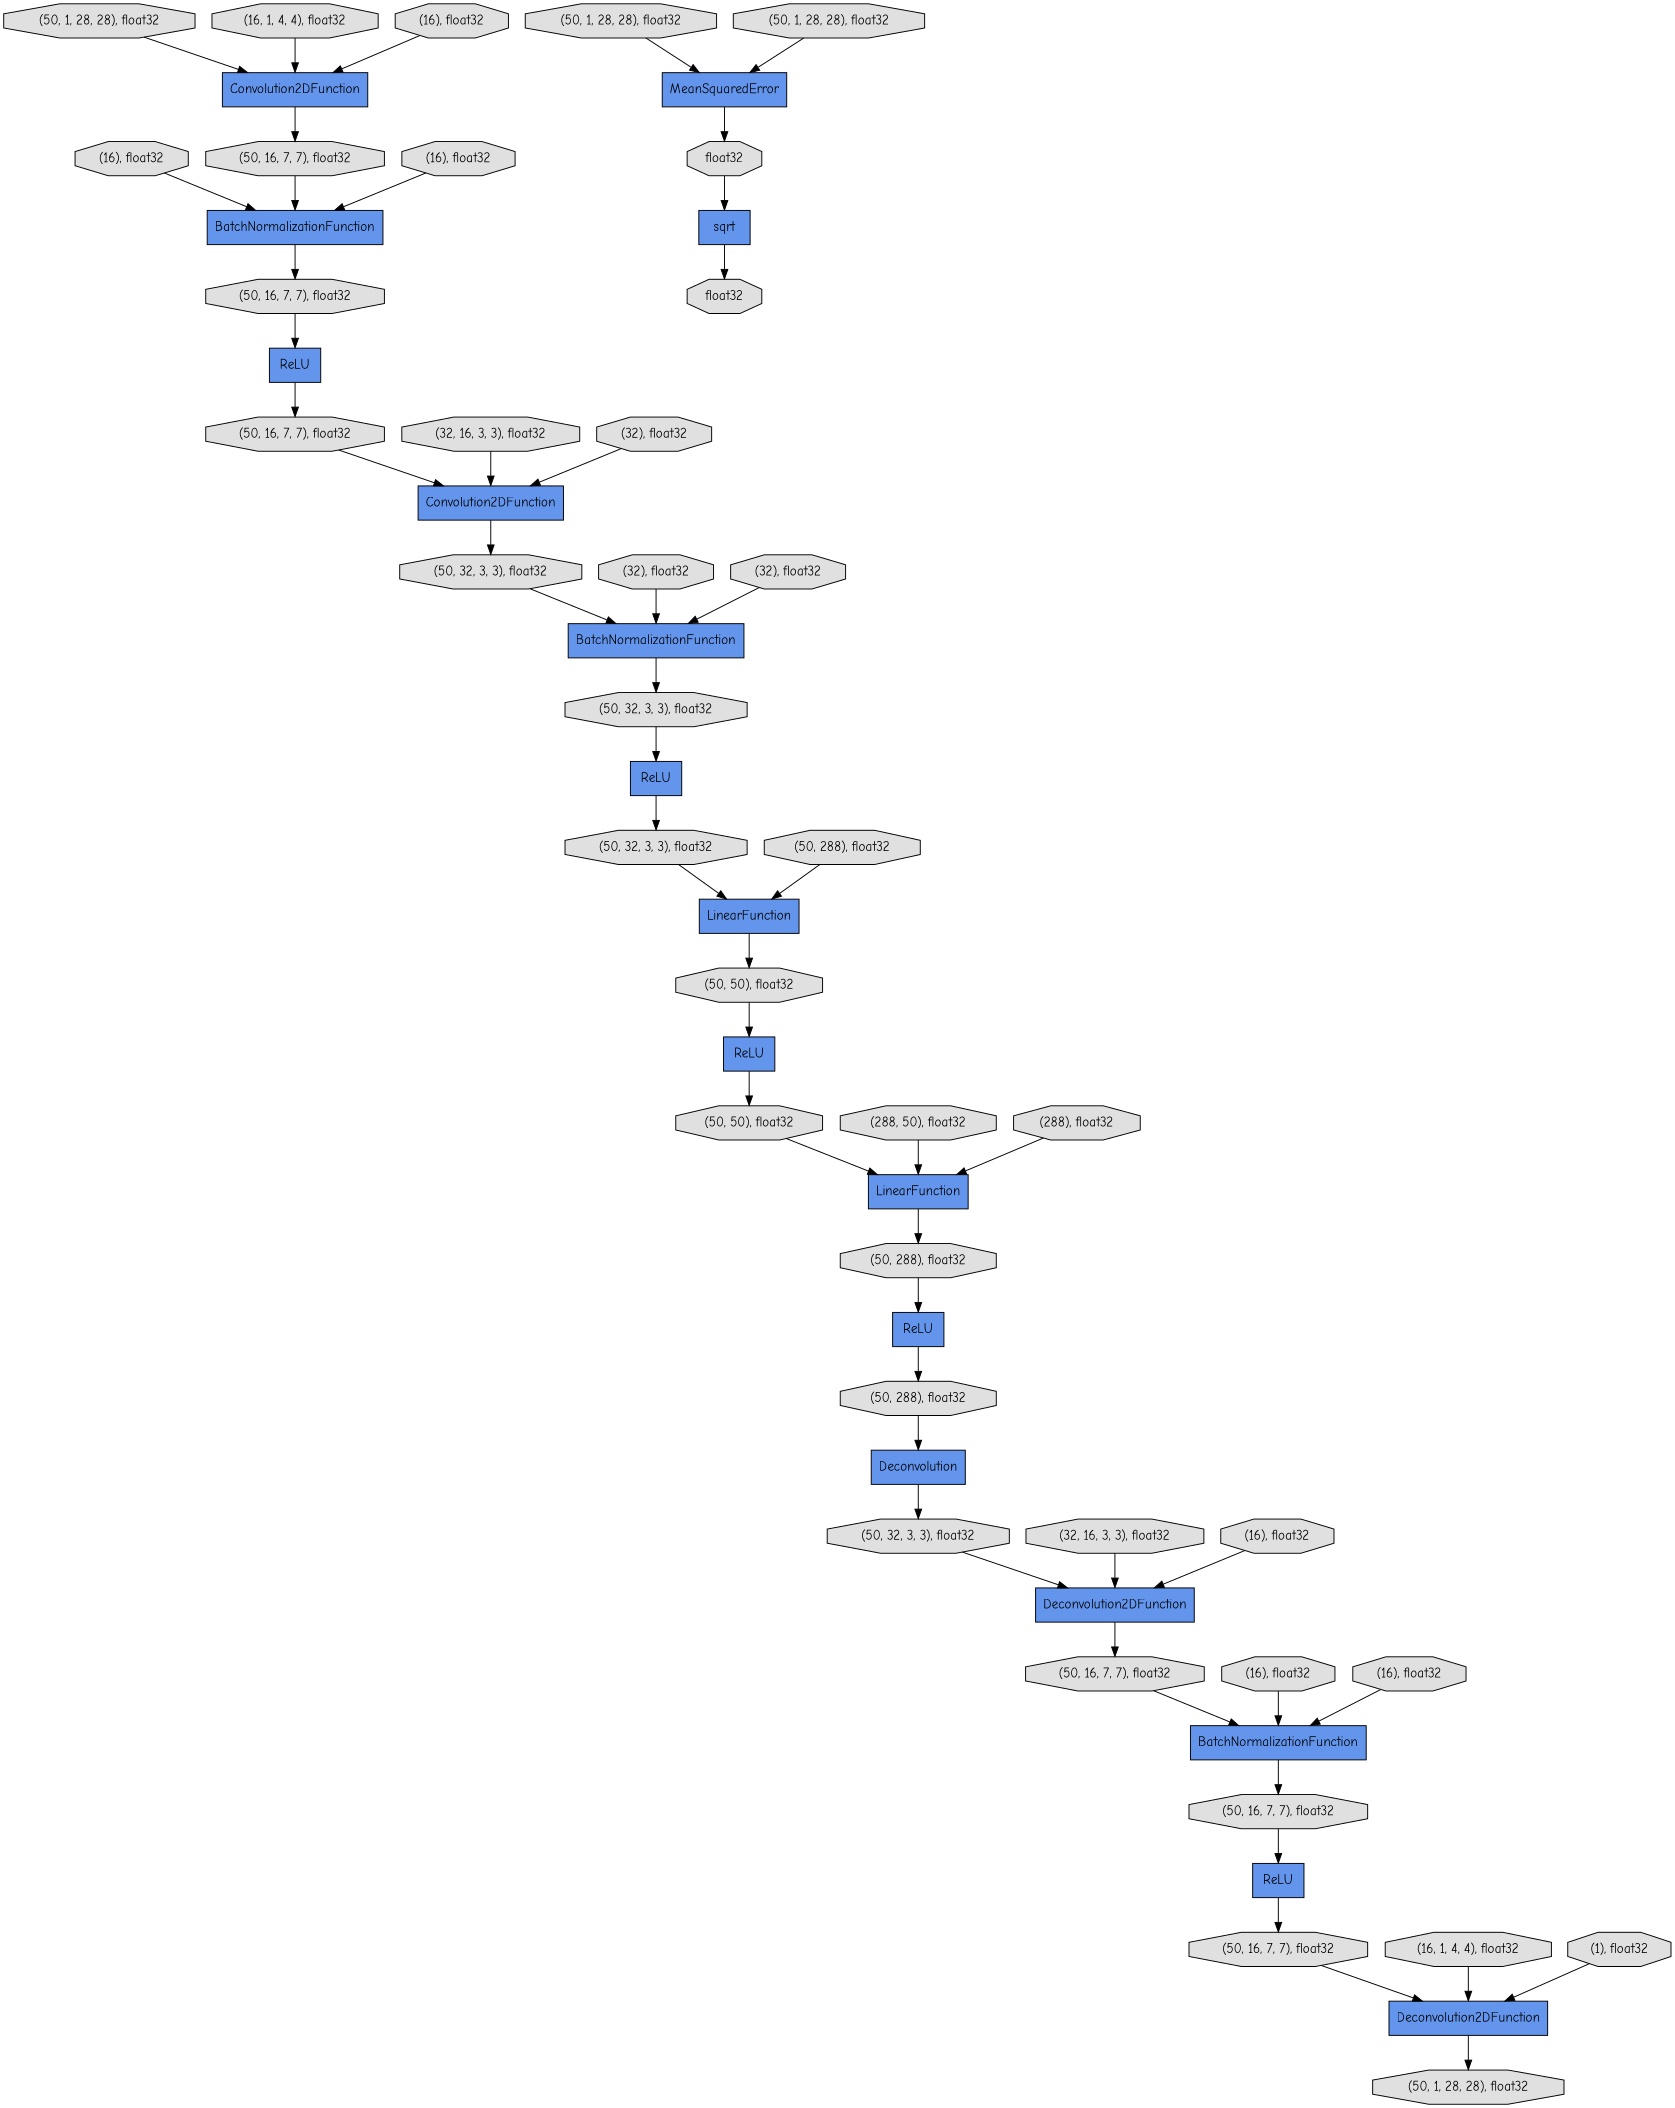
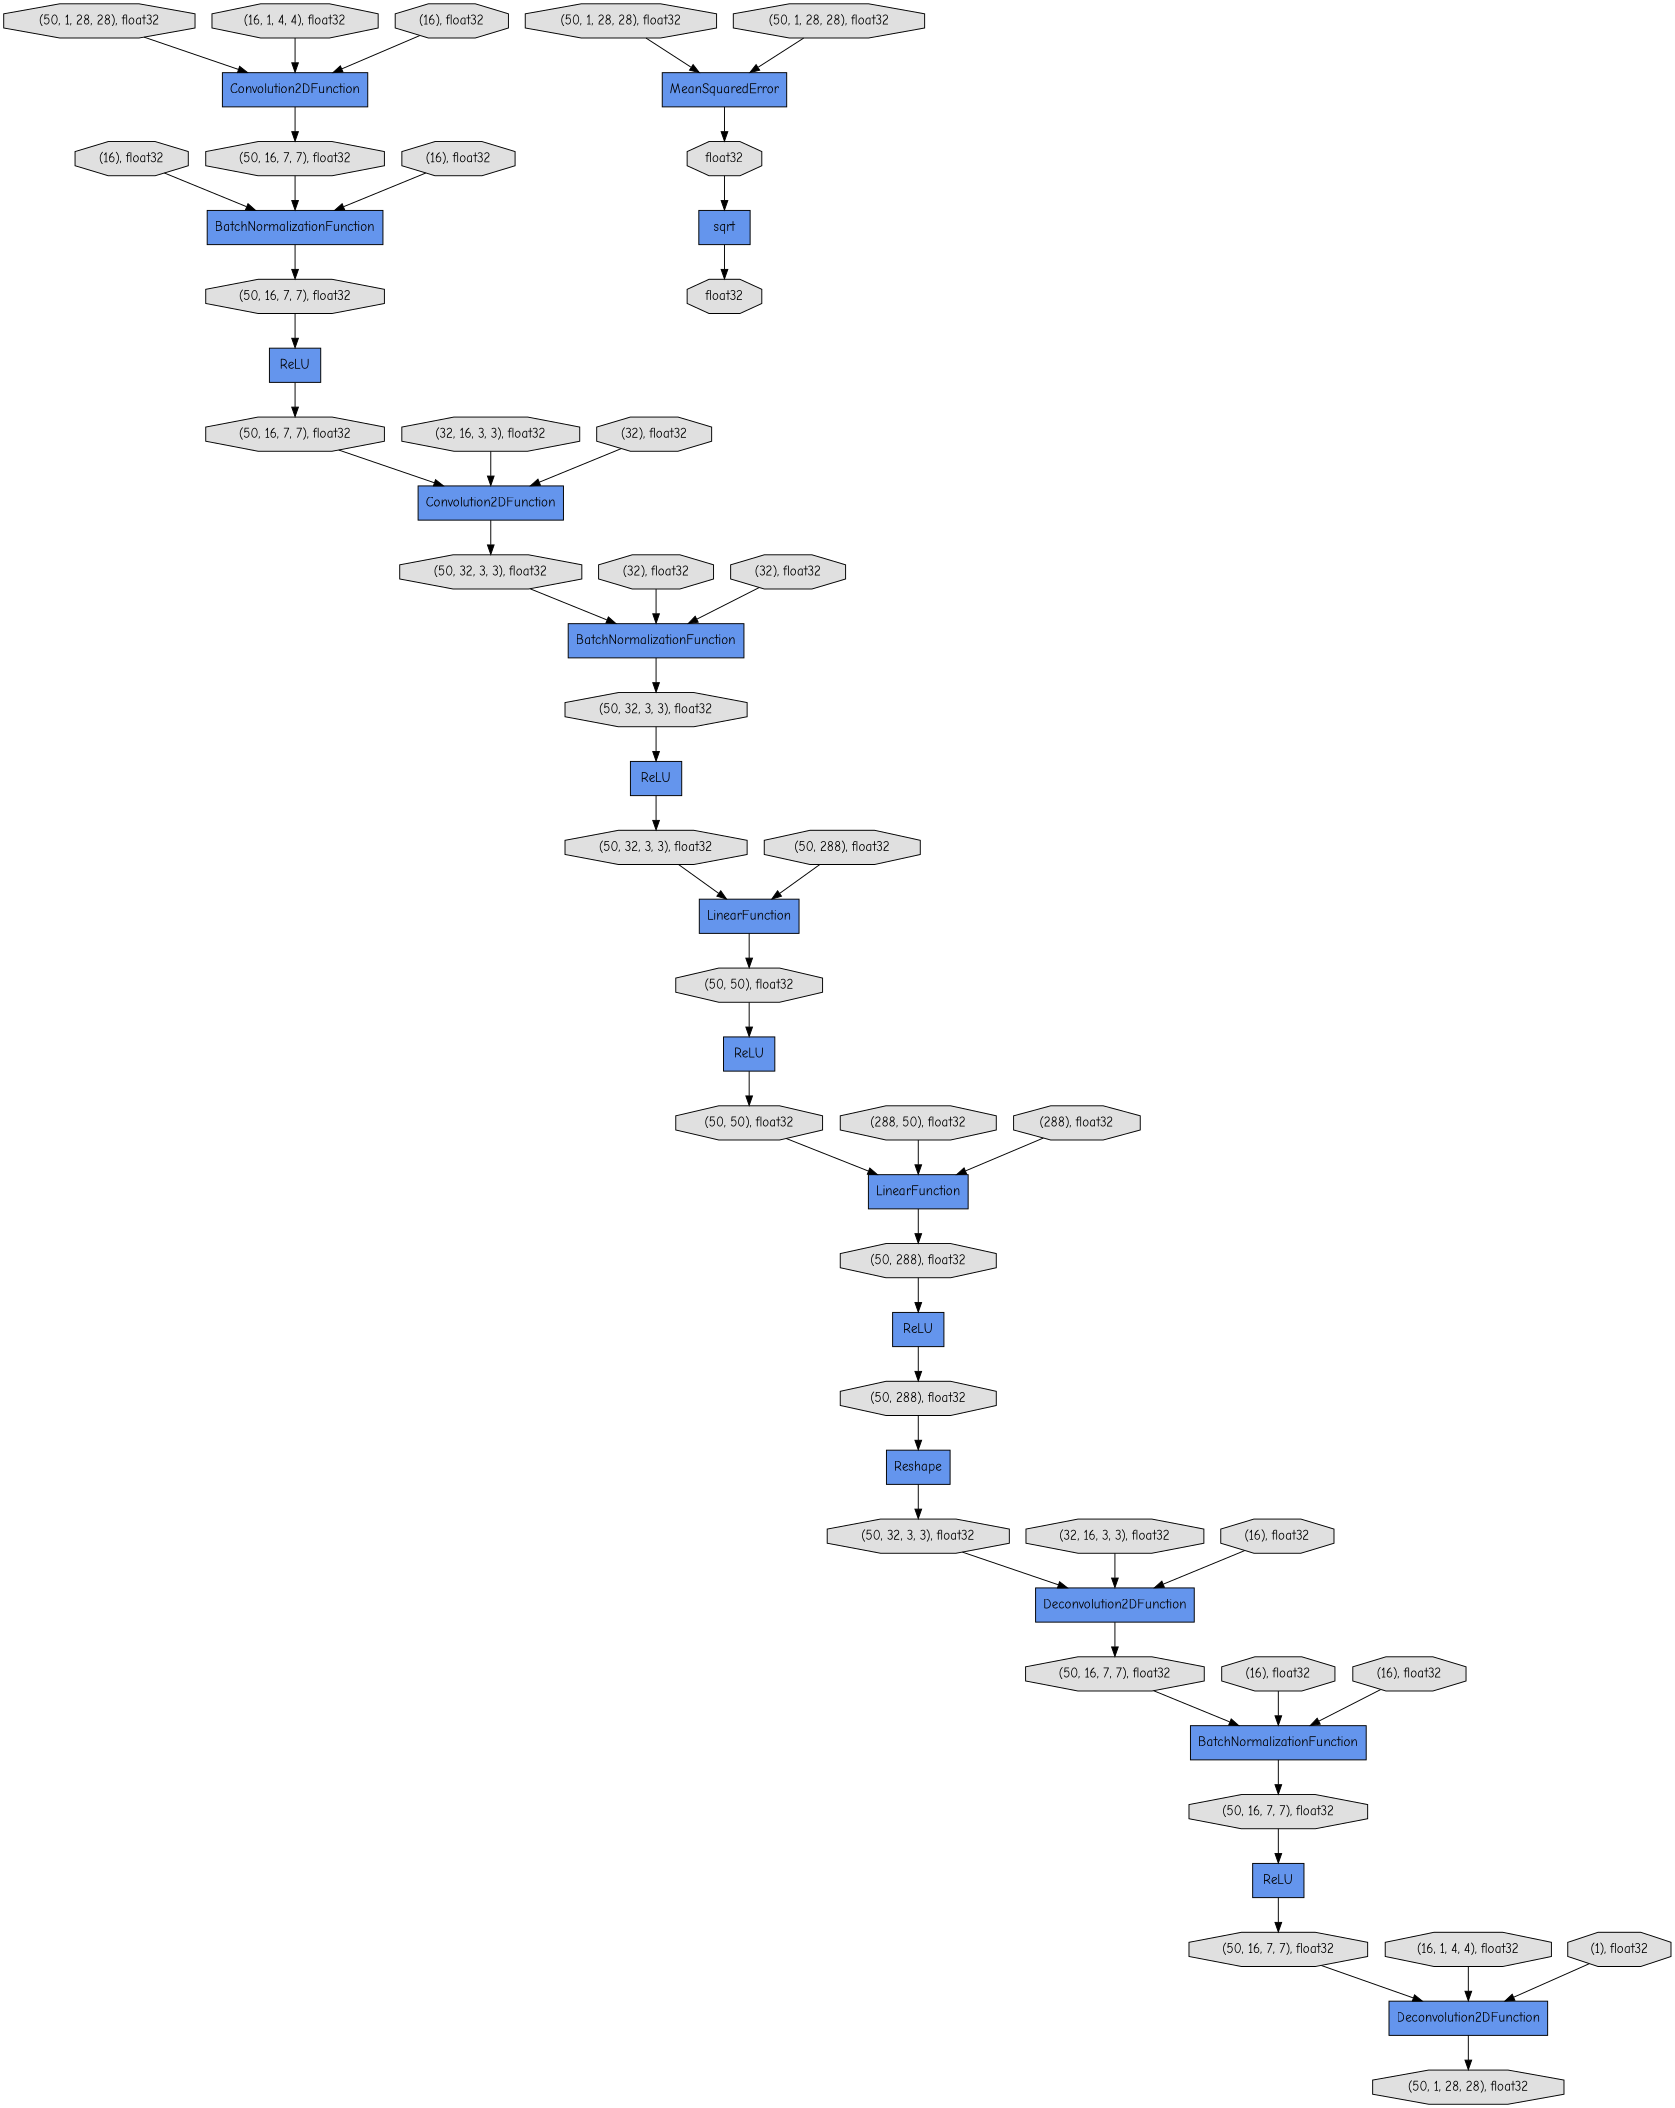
(918, 1467) -> (918, 1467)
